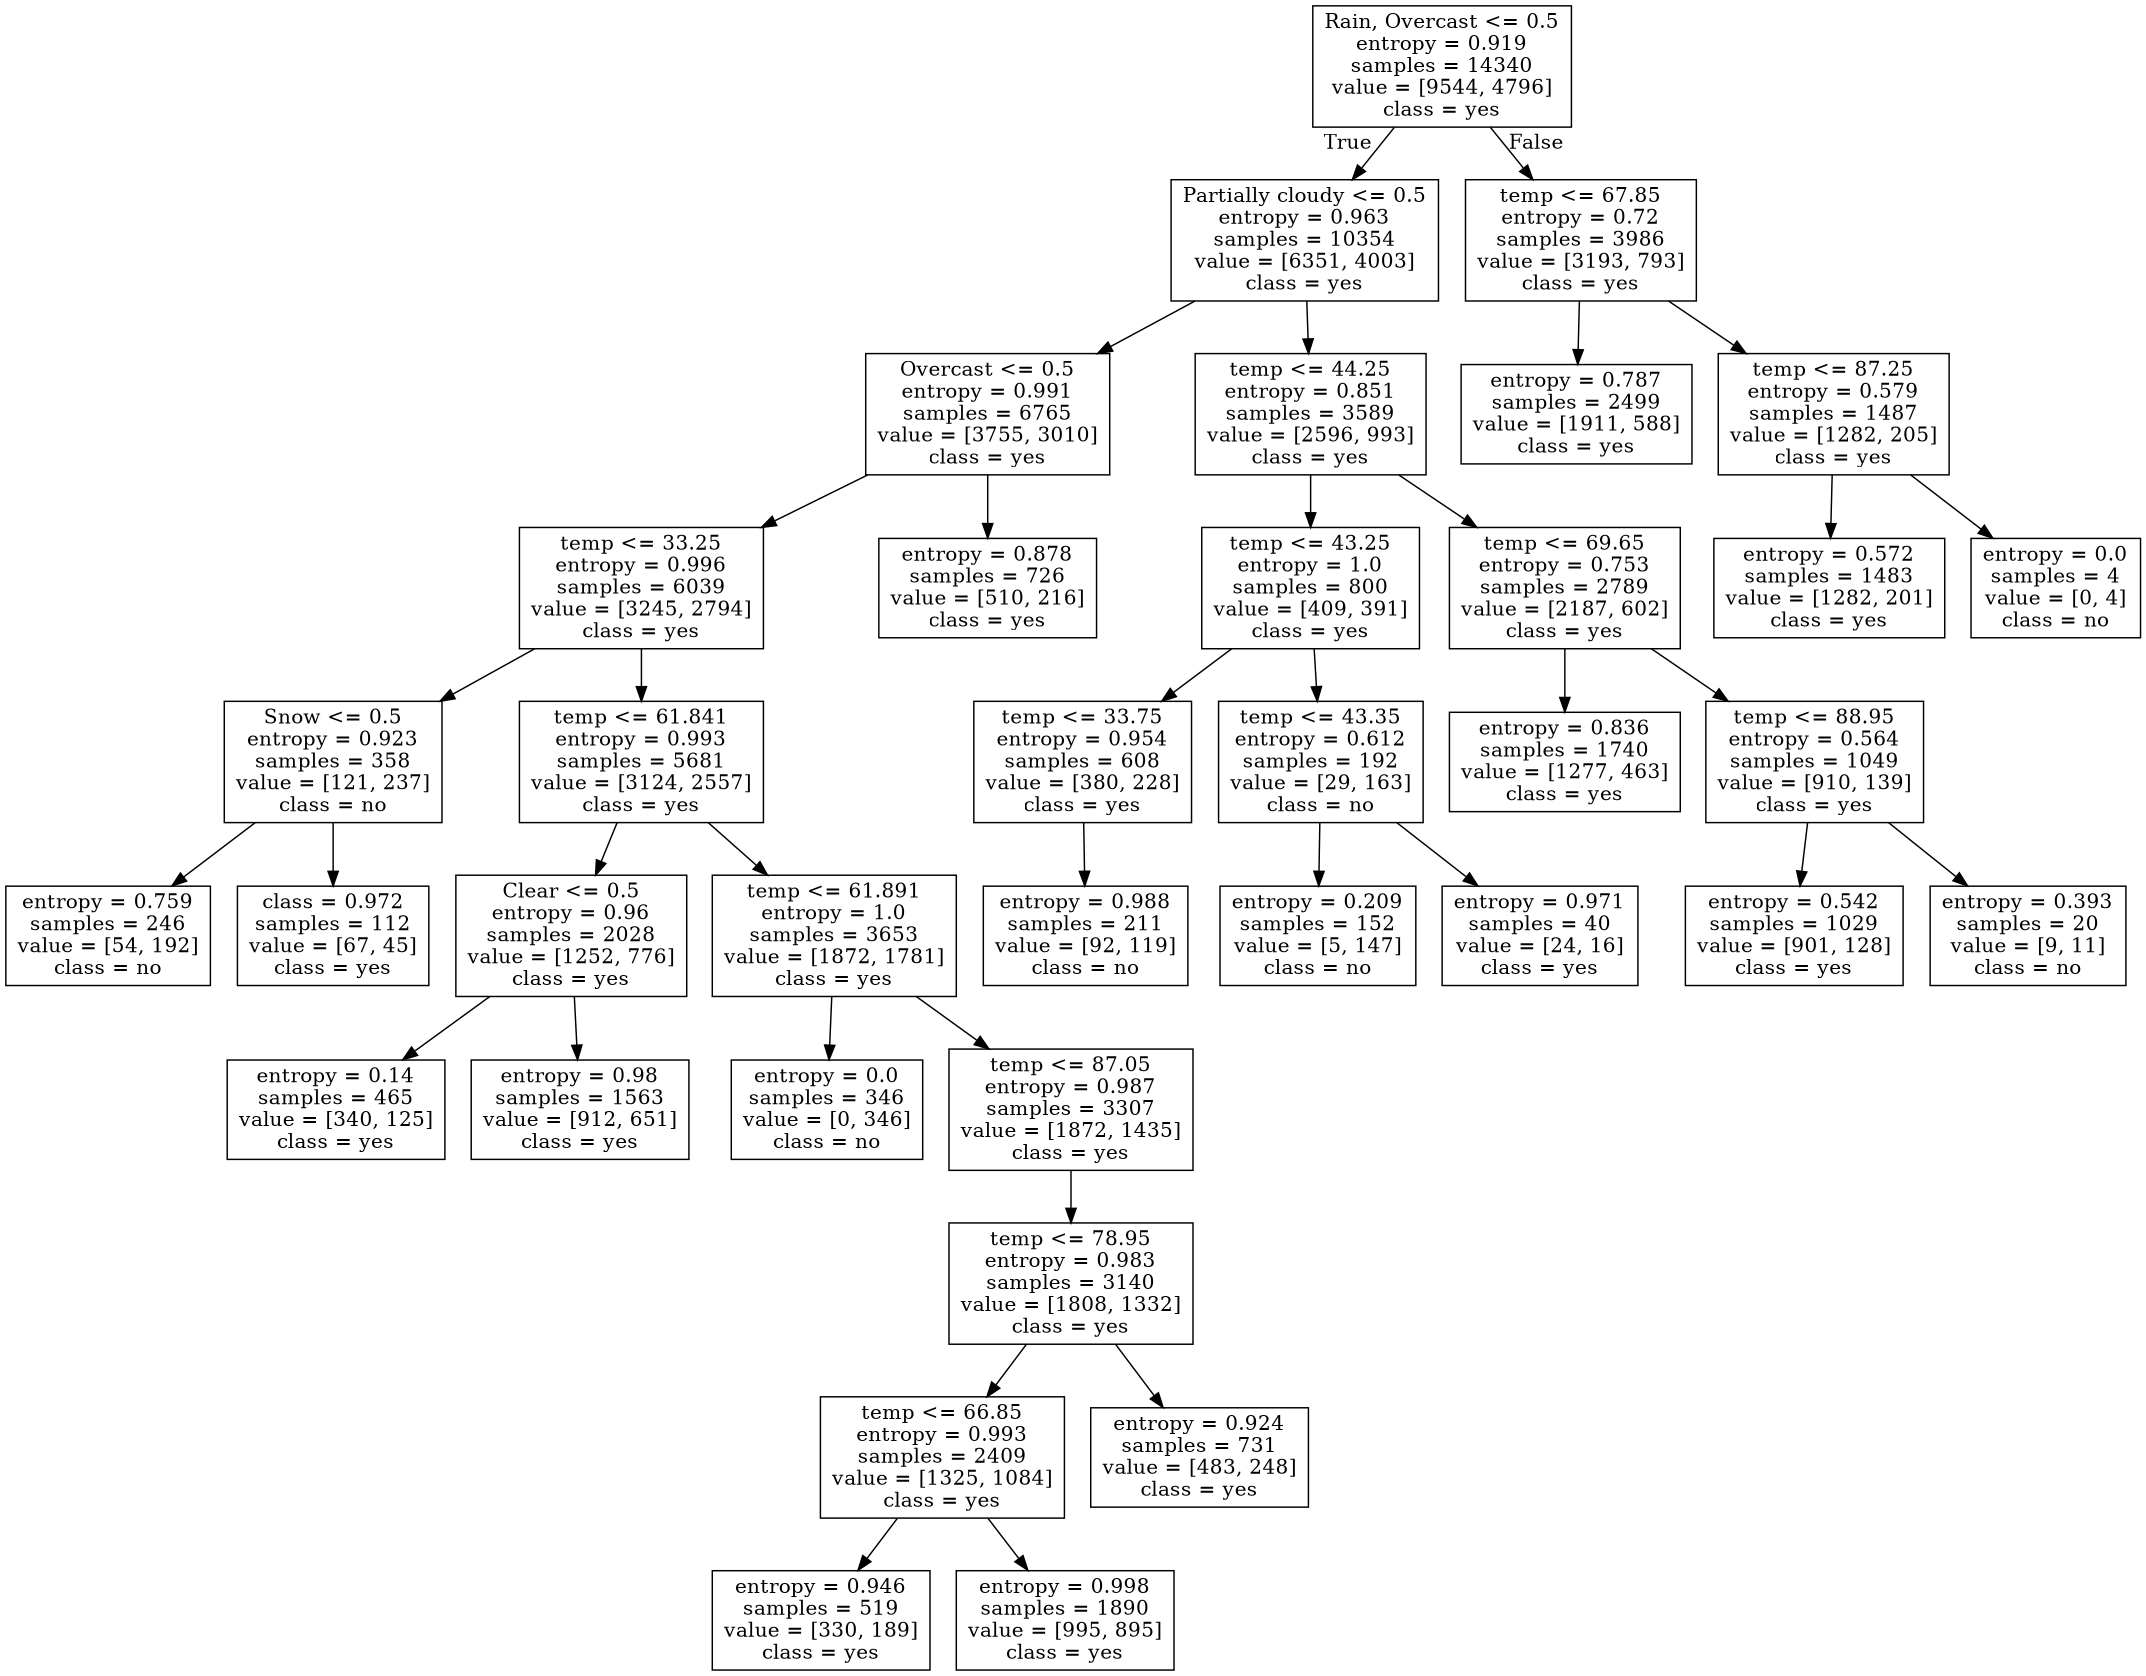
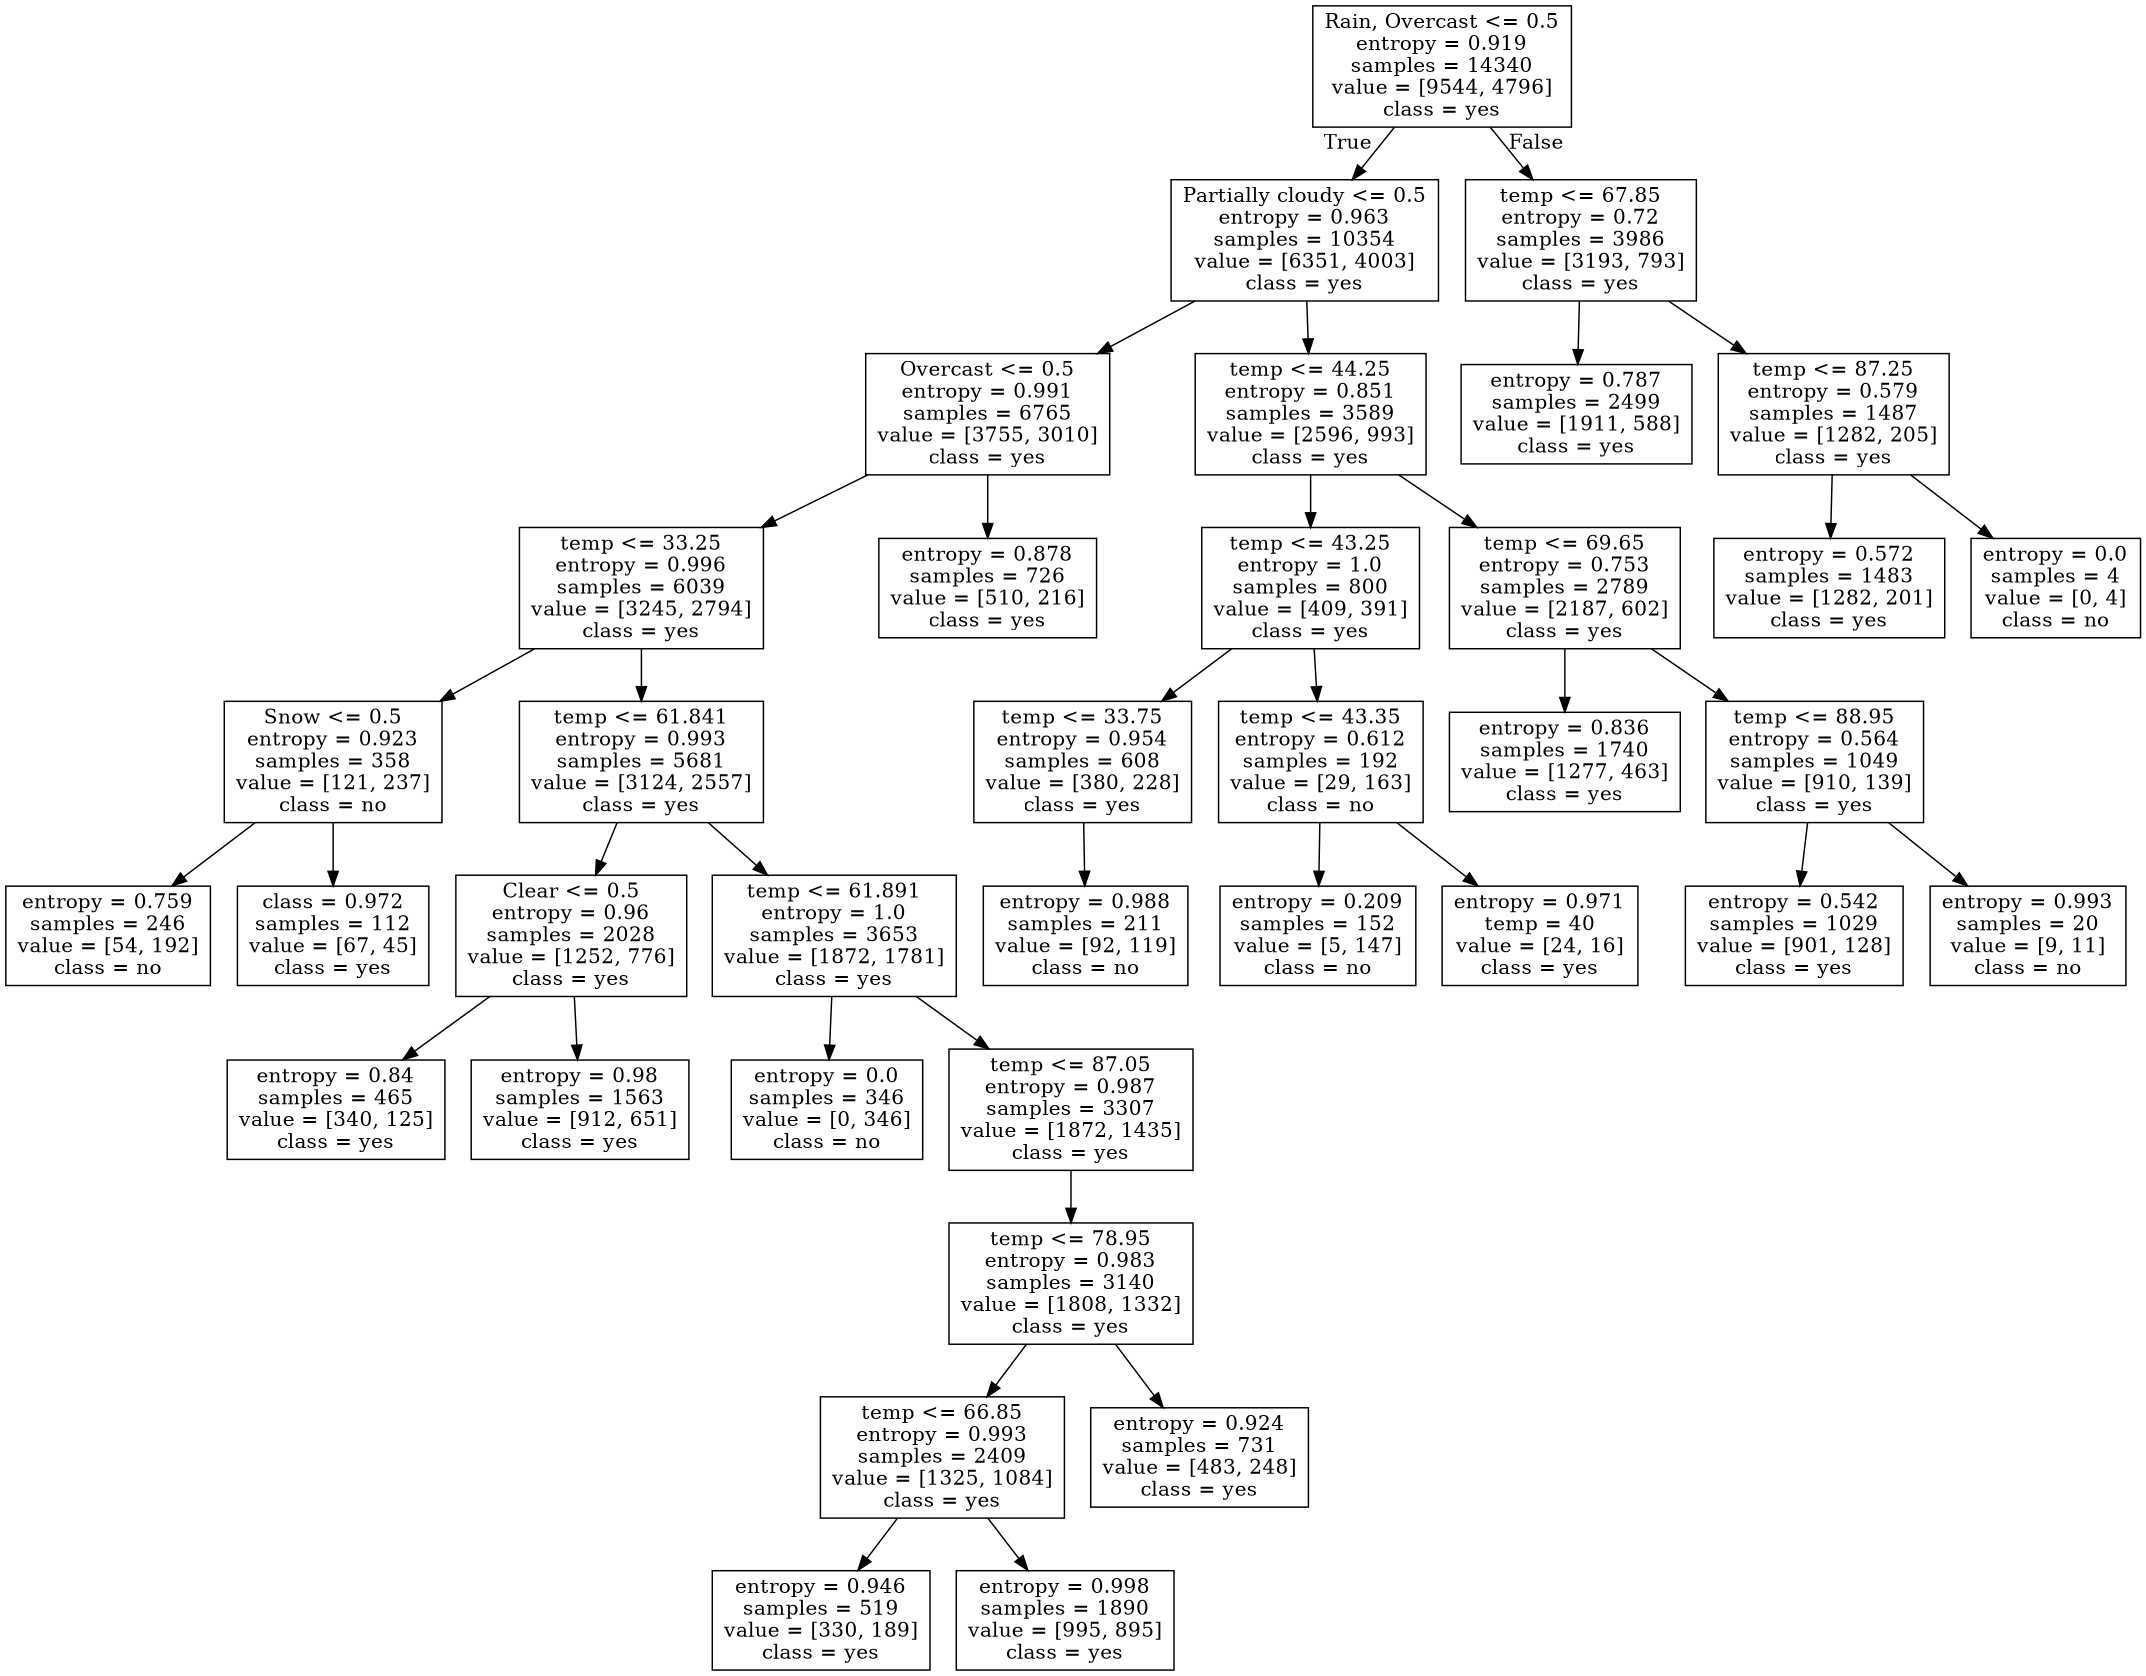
(1540, 936) -> (1540, 936)
(2028, 936) -> (2028, 936)
(336, 1110) -> (336, 1110)
